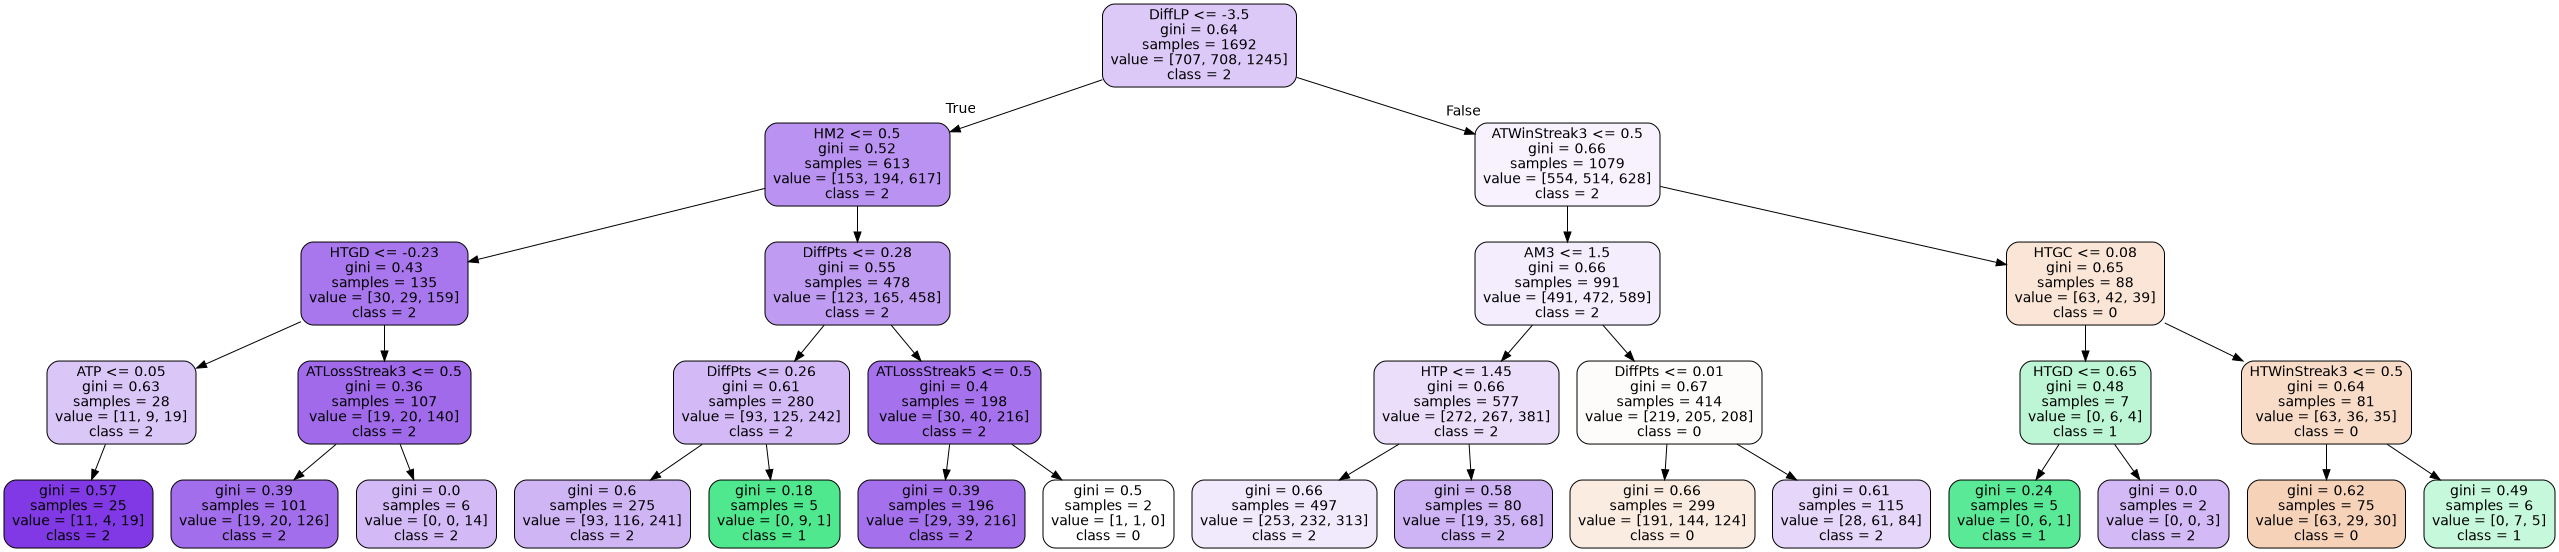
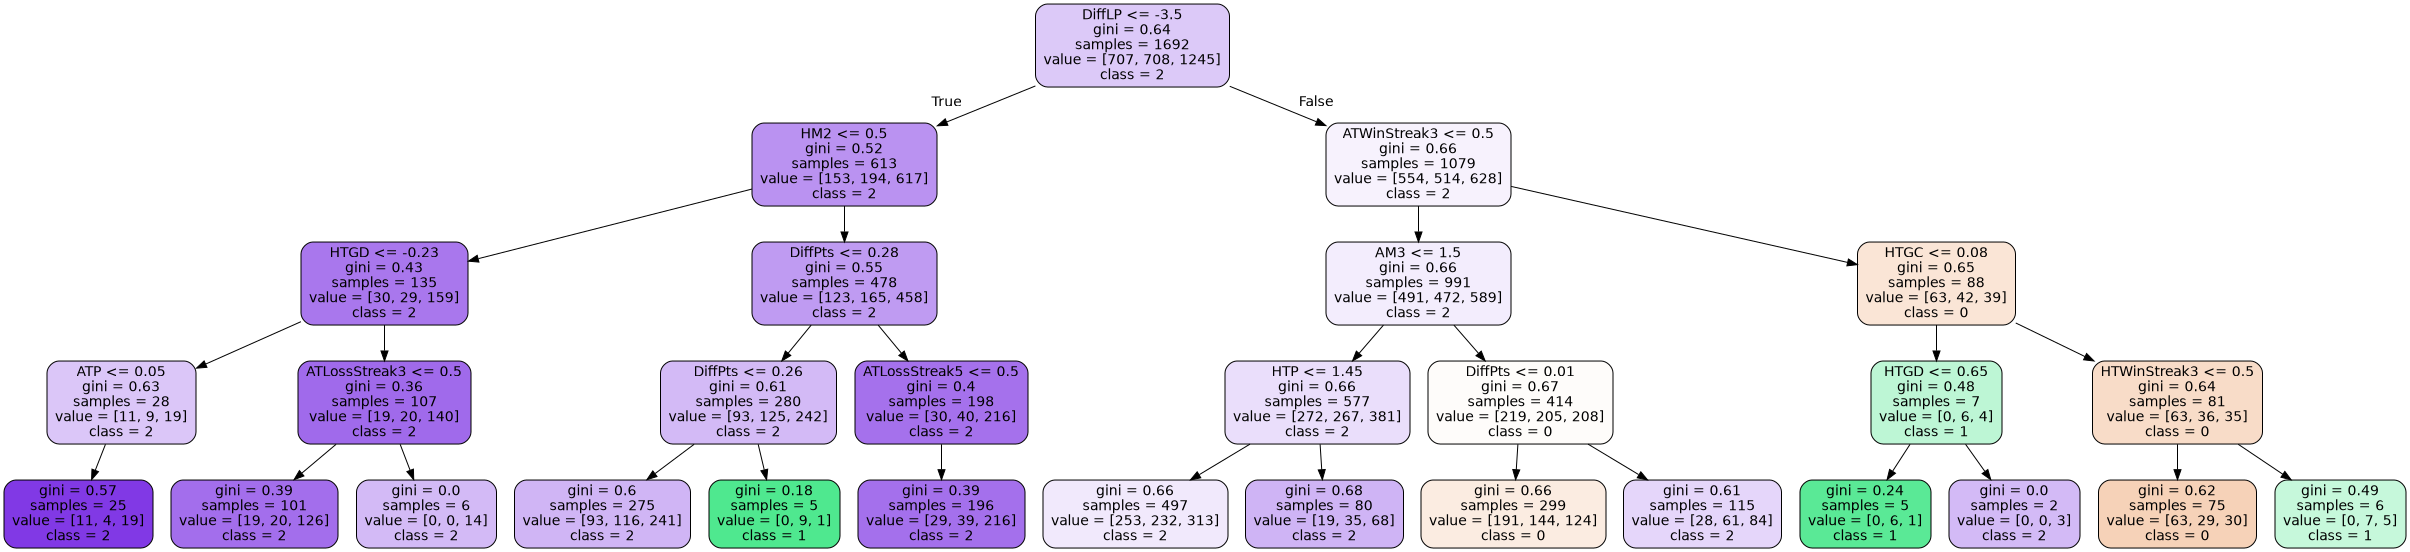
(1108, 514) -> none
(1474, 514) -> (1324, 514)
